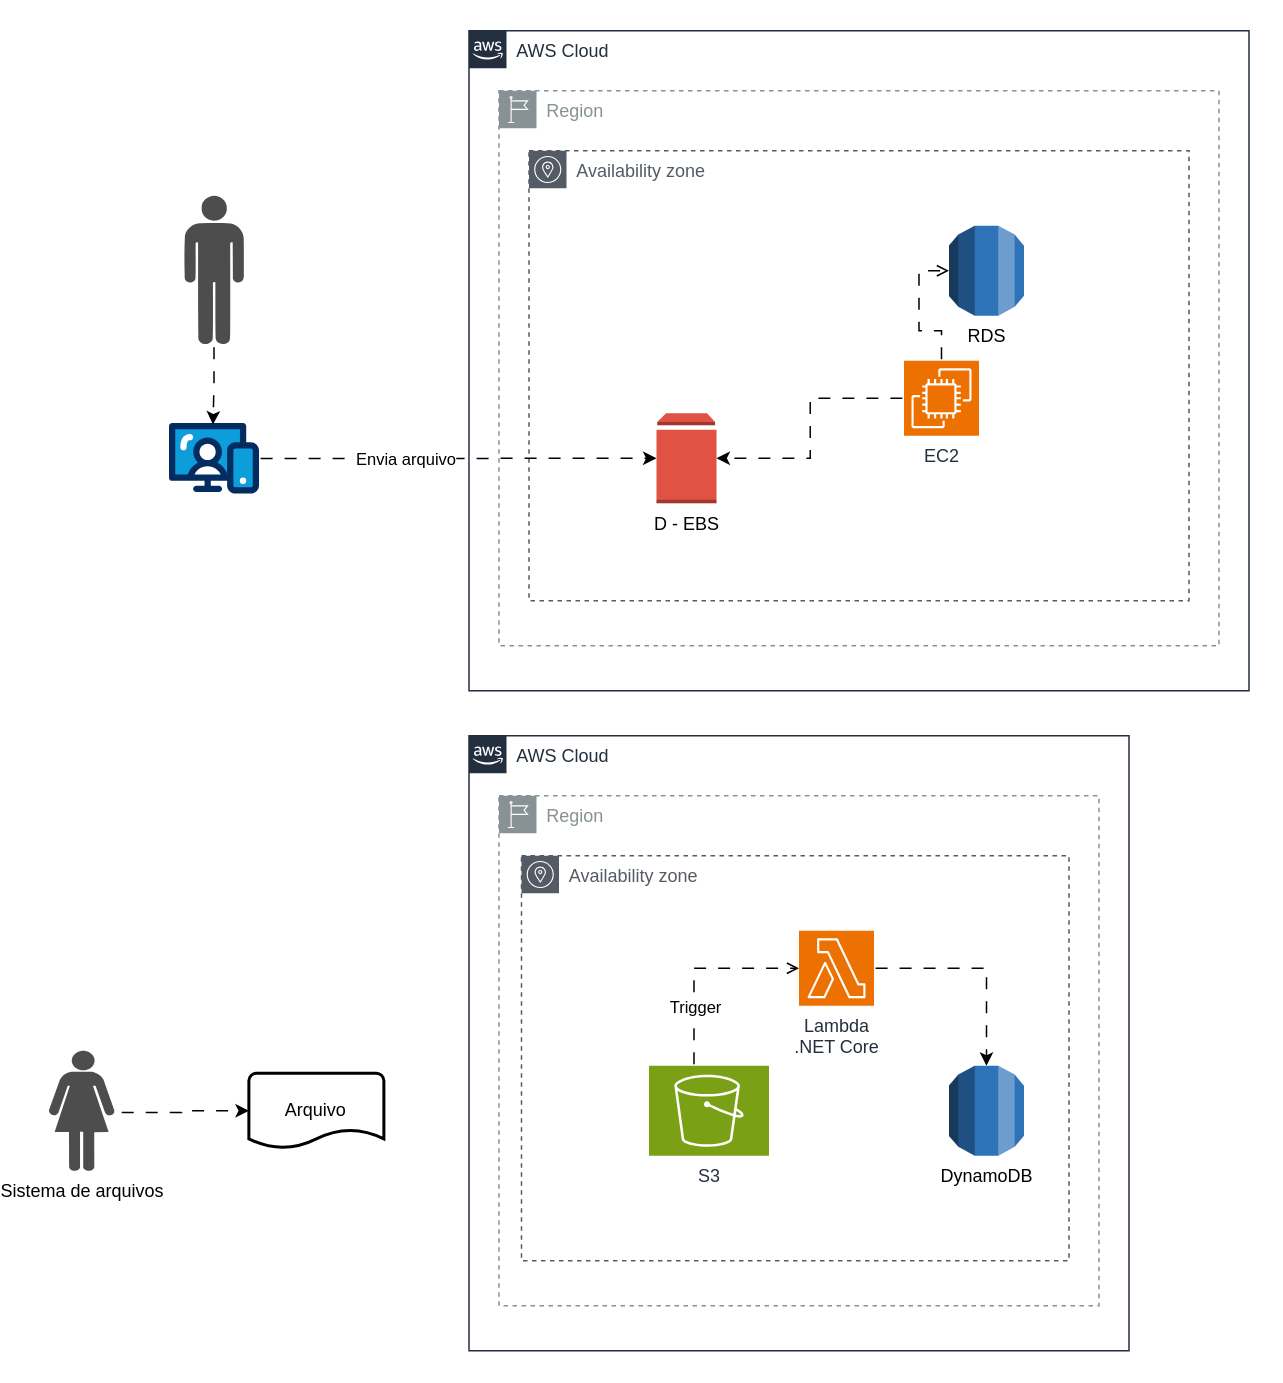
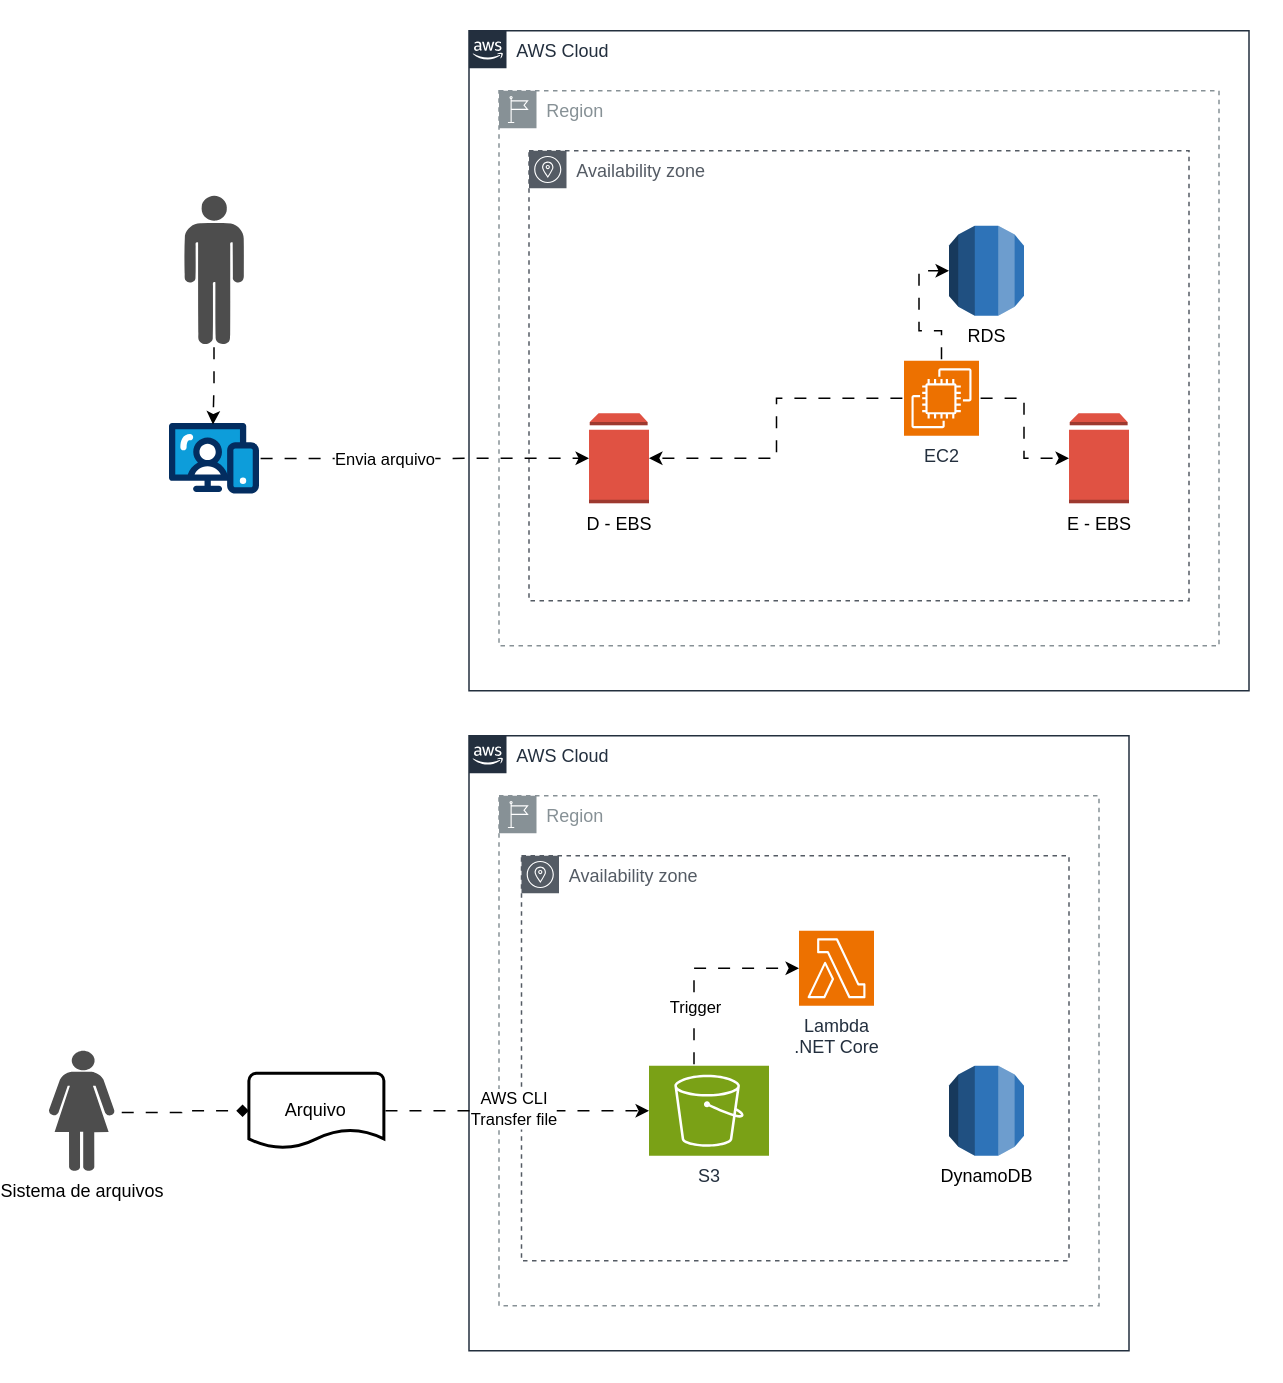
(940, 271) -> (937, 271)
(686, 458) -> (619, 458)
none -> (1049, 458)
none -> (1099, 458)
(790, 968) -> (787, 968)
(881, 968) -> none
(237, 1111) -> (236, 1111)
none -> (548, 1111)
